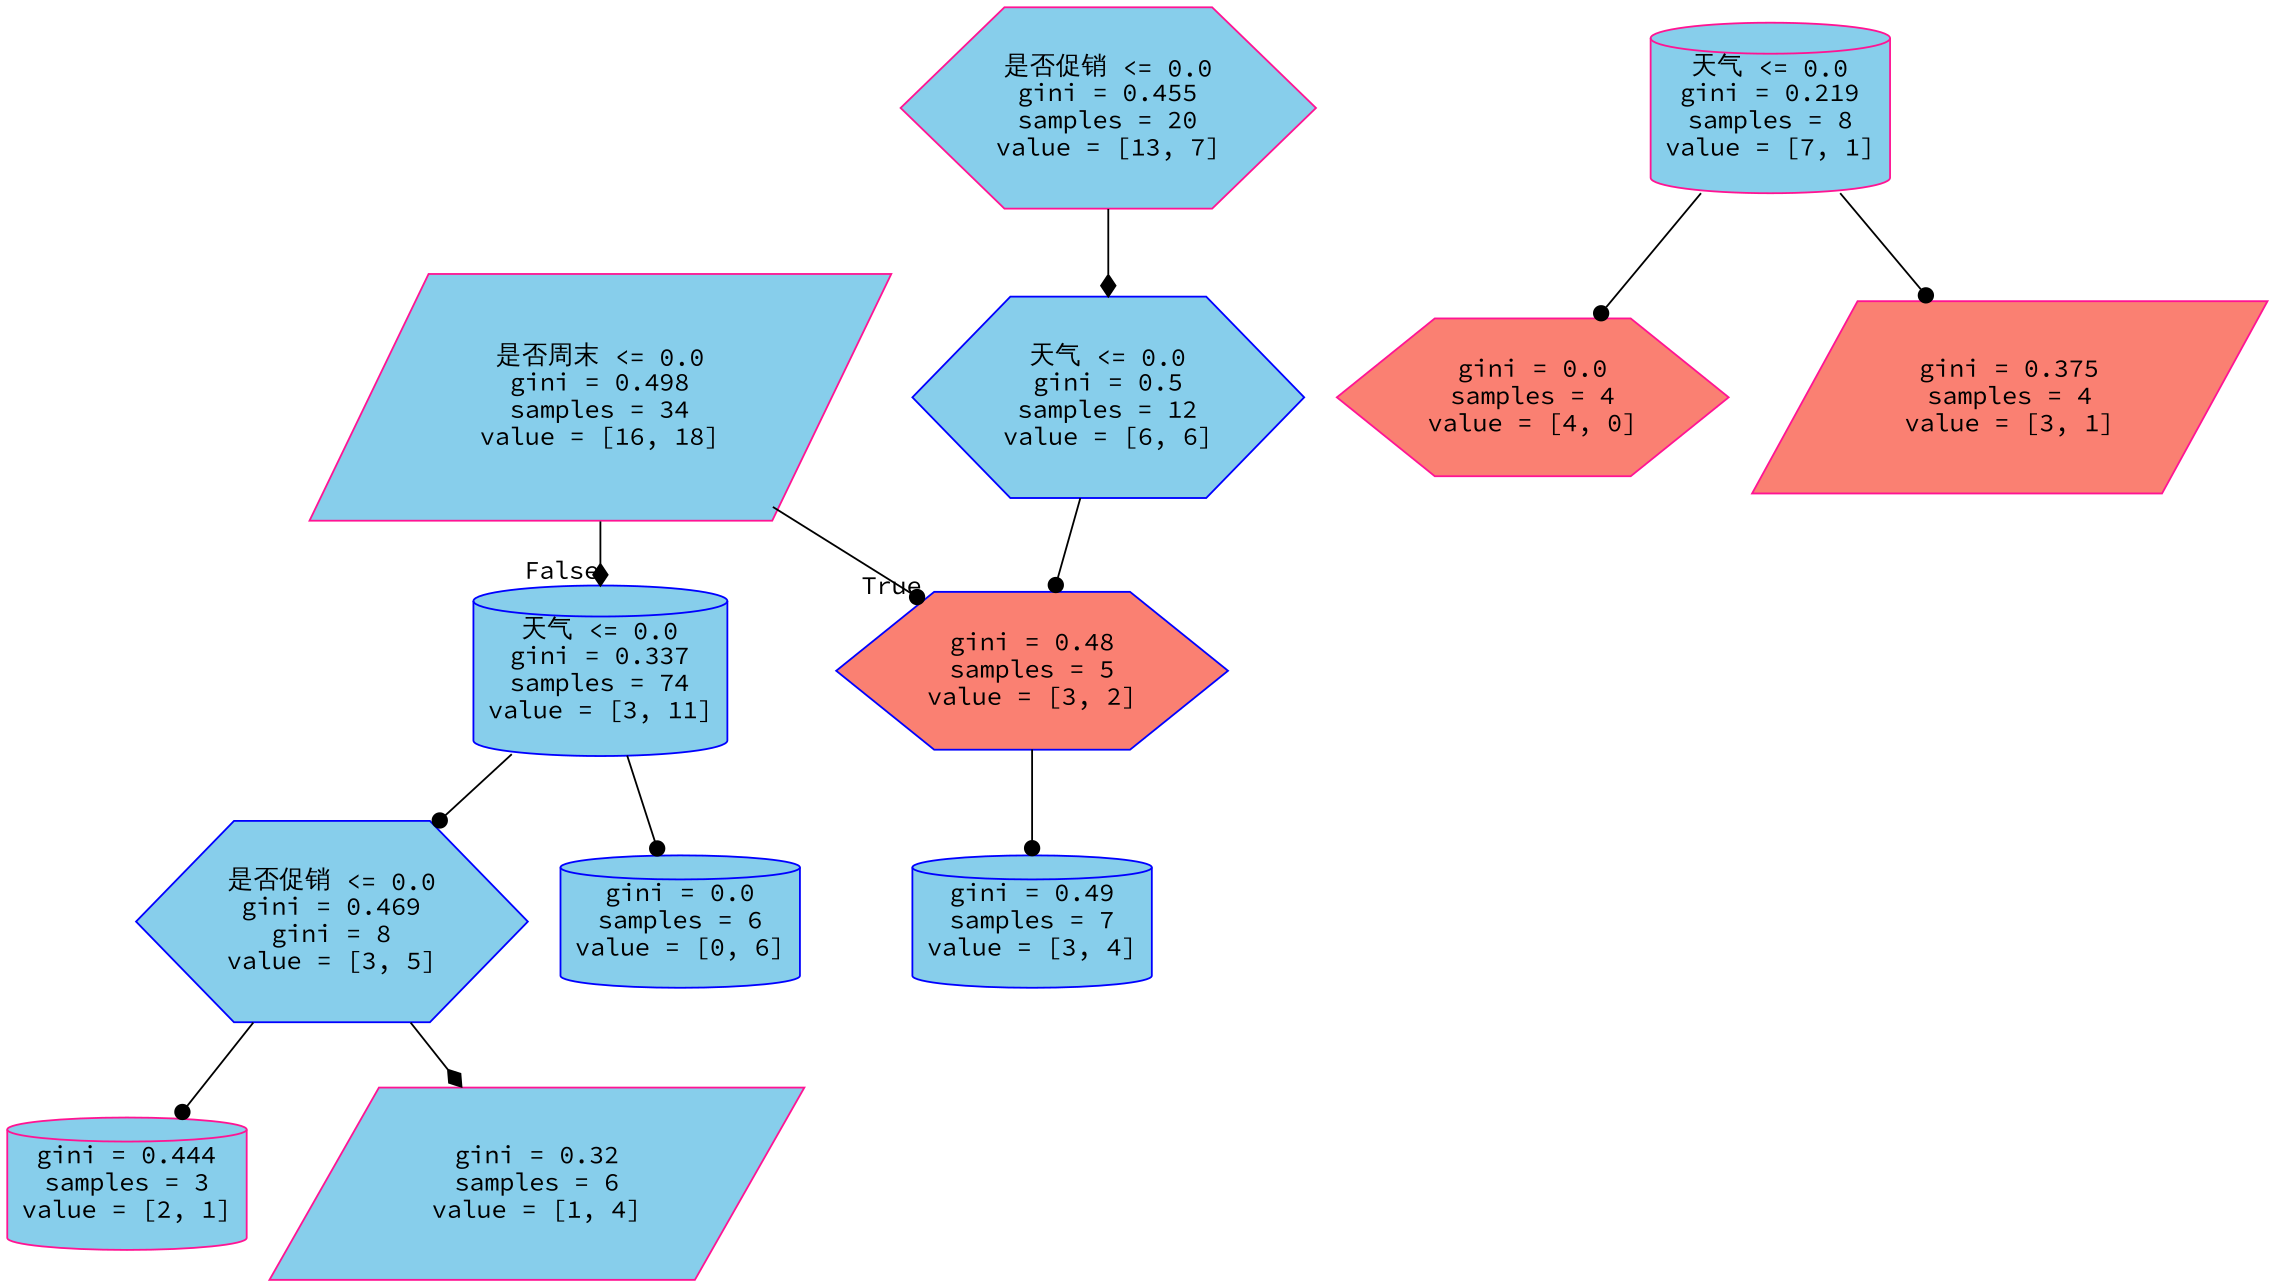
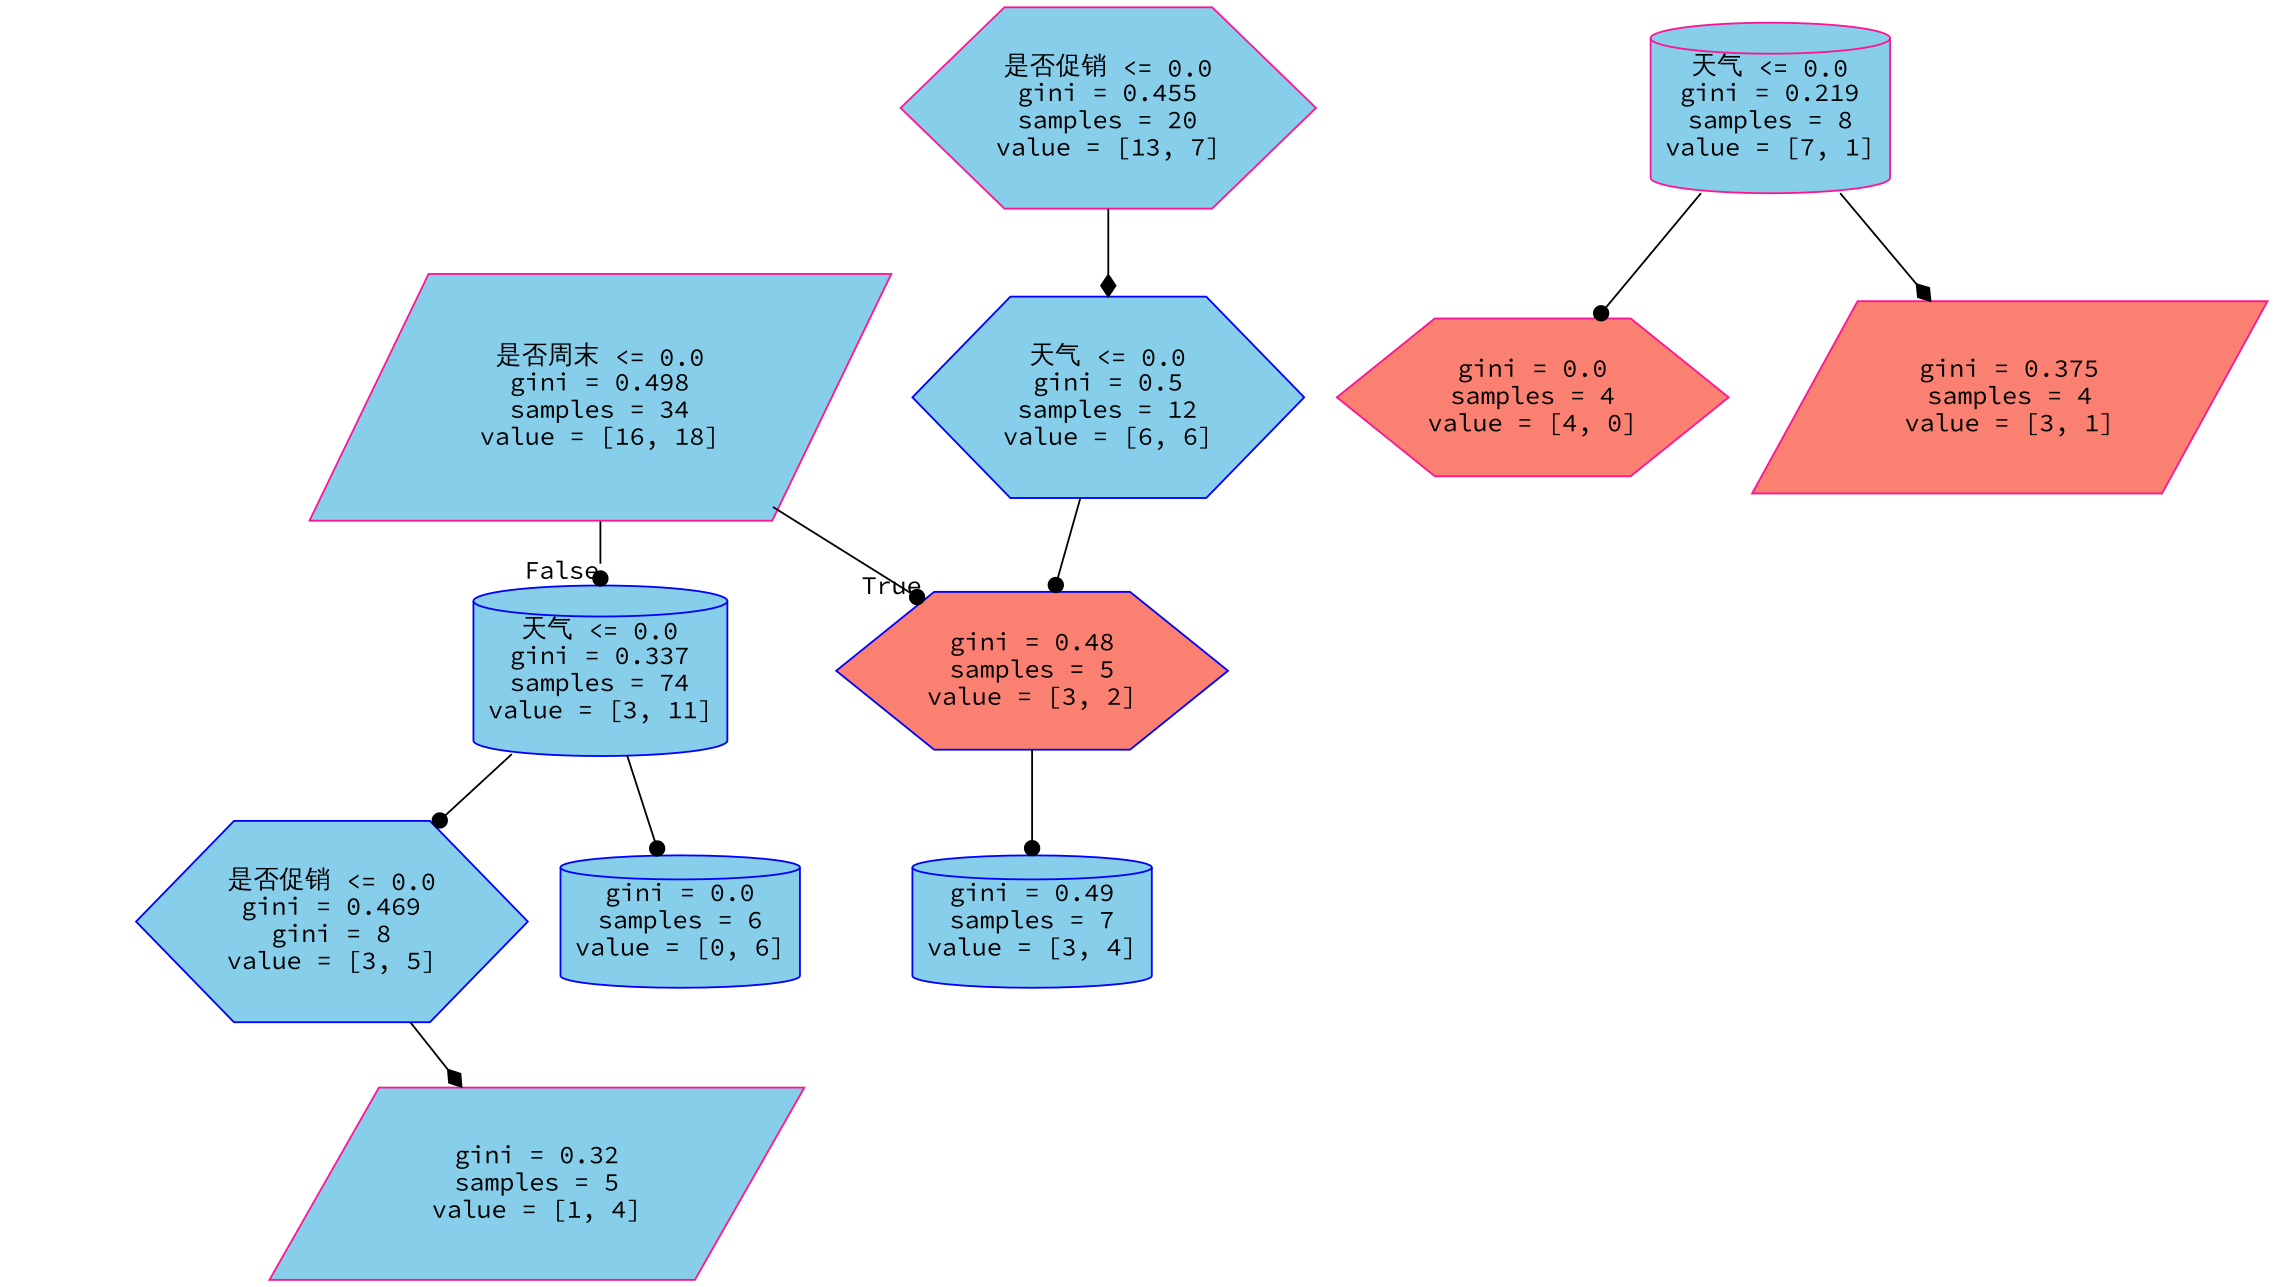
(1881, 241) -> (1881, 241)
(600, 543) -> (600, 543)
(127, 1184) -> none
(537, 1184) -> (537, 1184)
